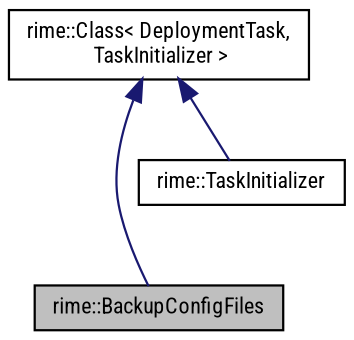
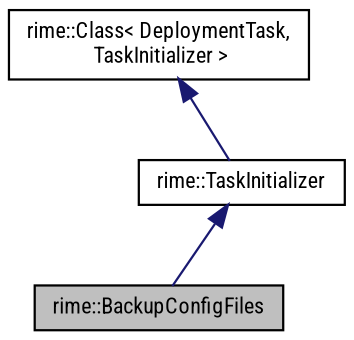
(117, 195) -> (194, 255)
